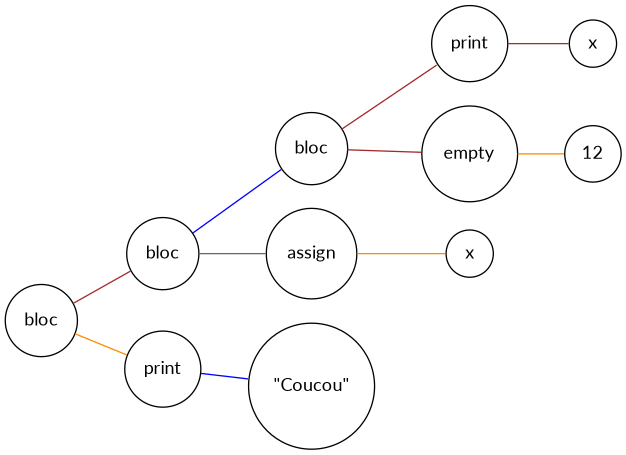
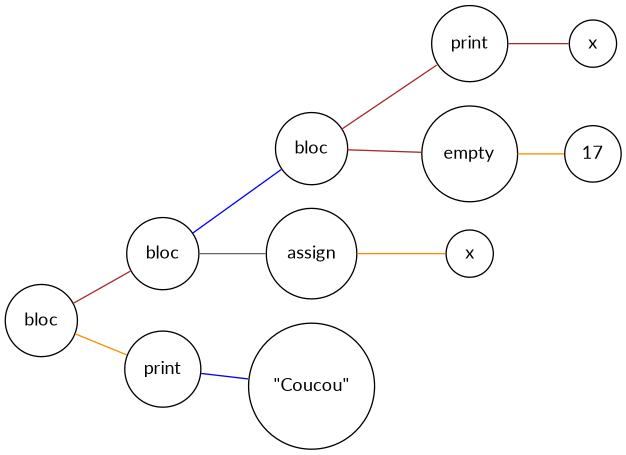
(593, 154) -> (593, 154)
